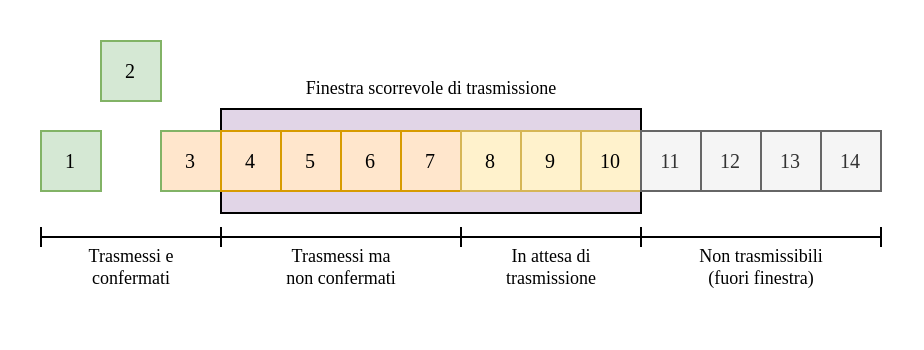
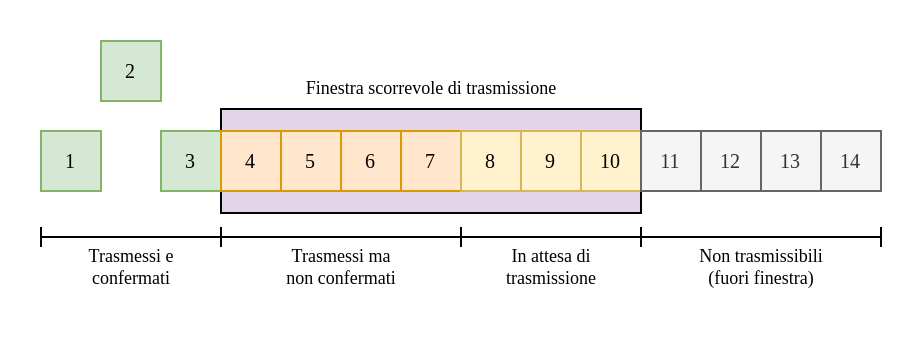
(191, 161) -> (191, 161)
